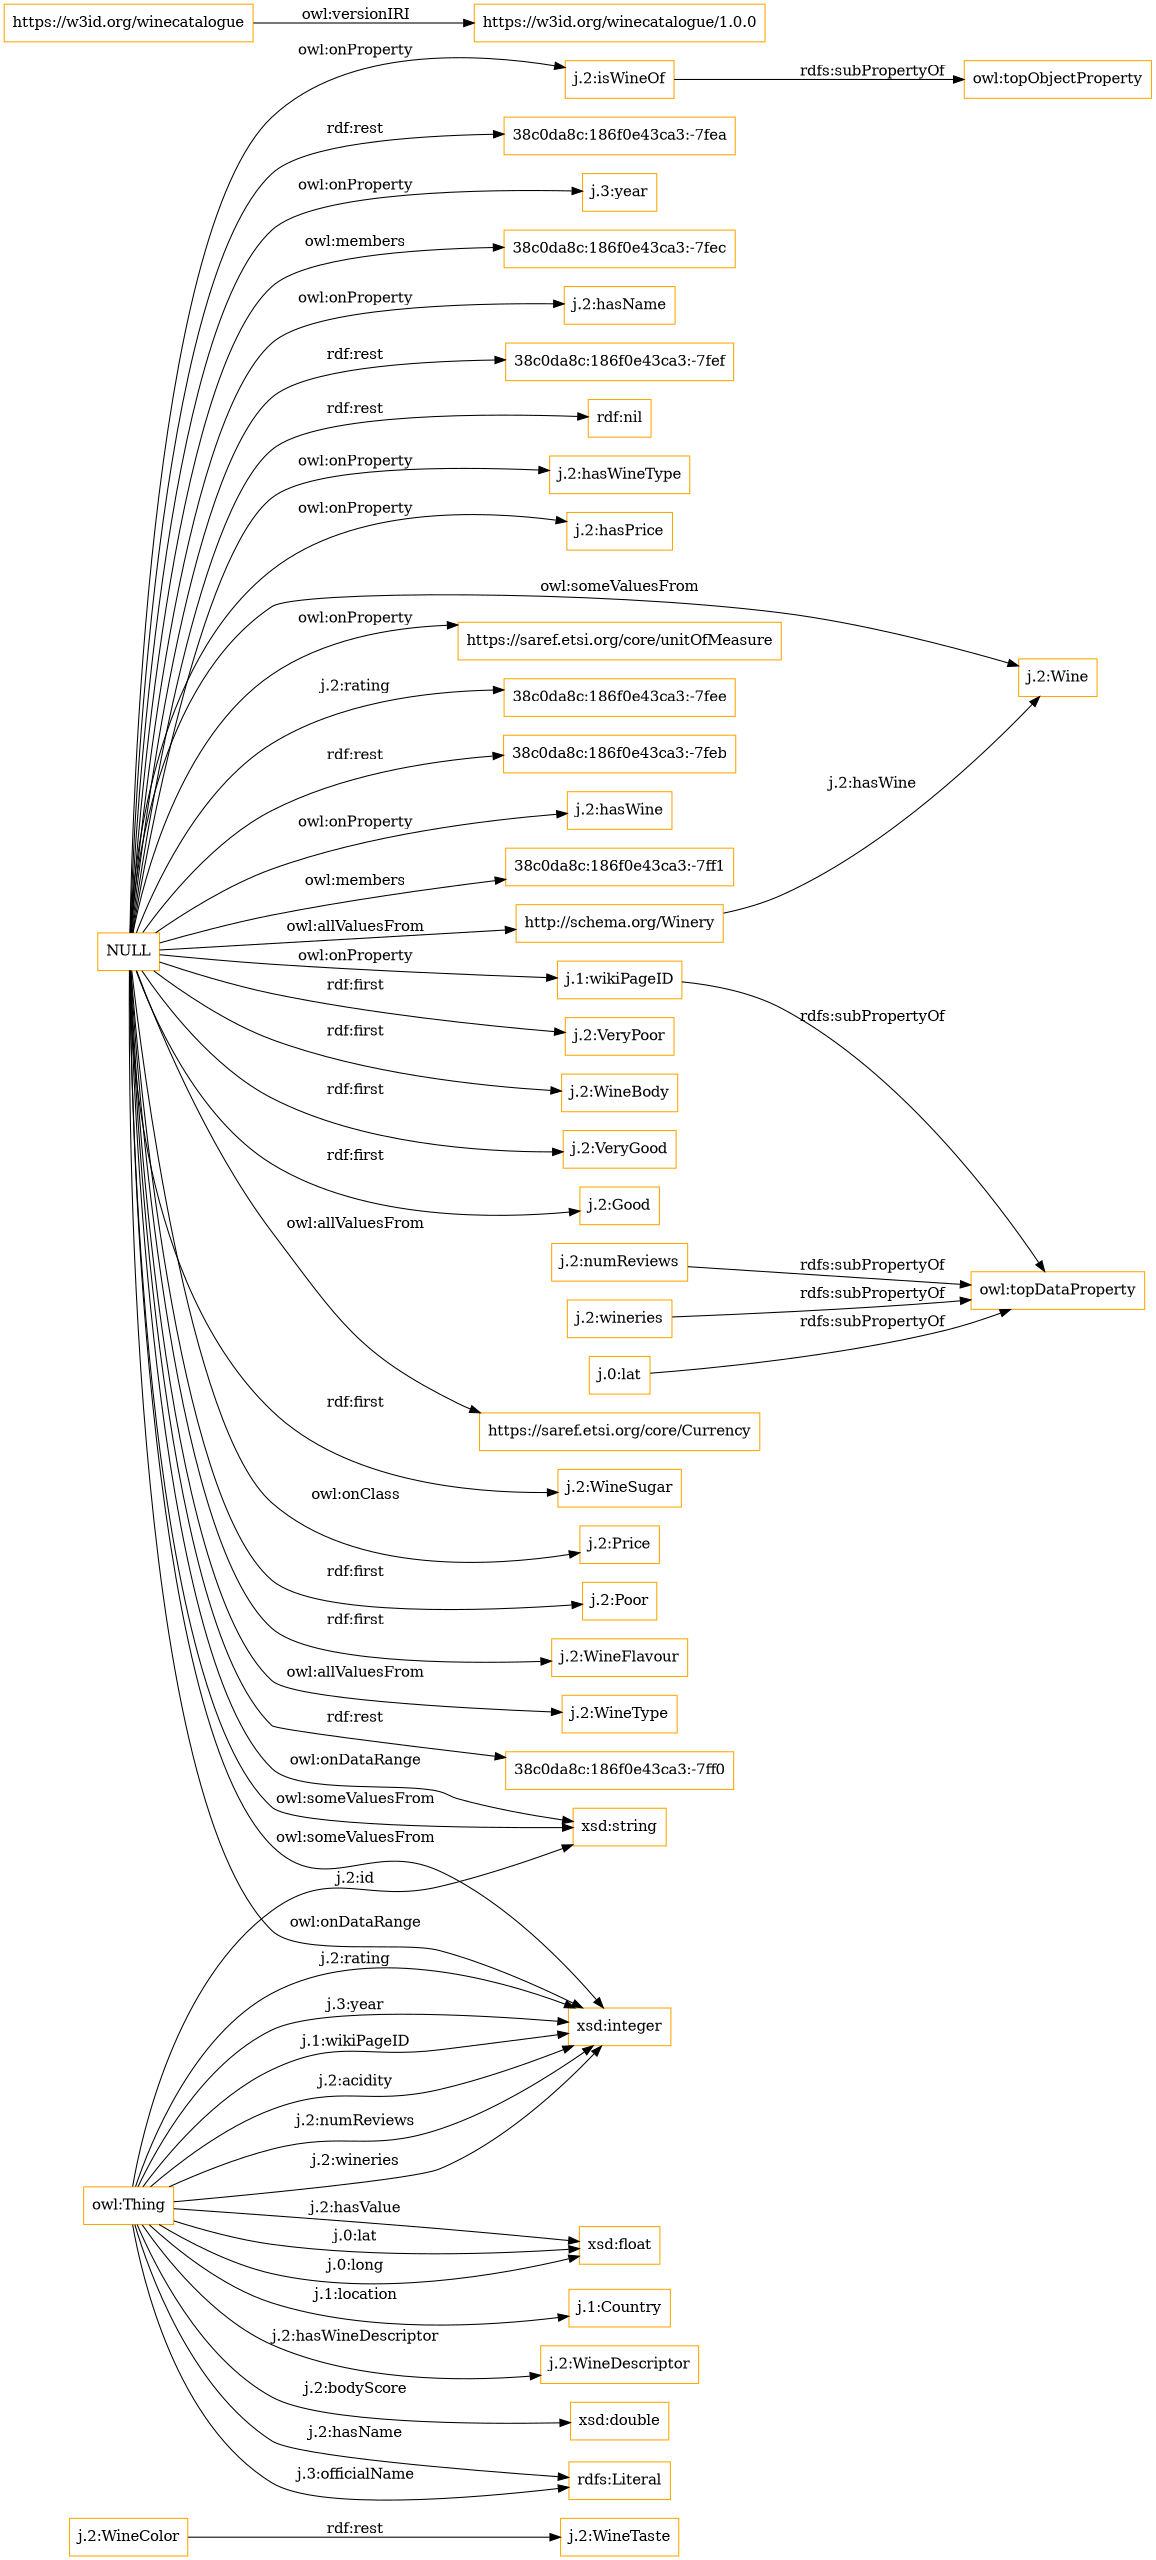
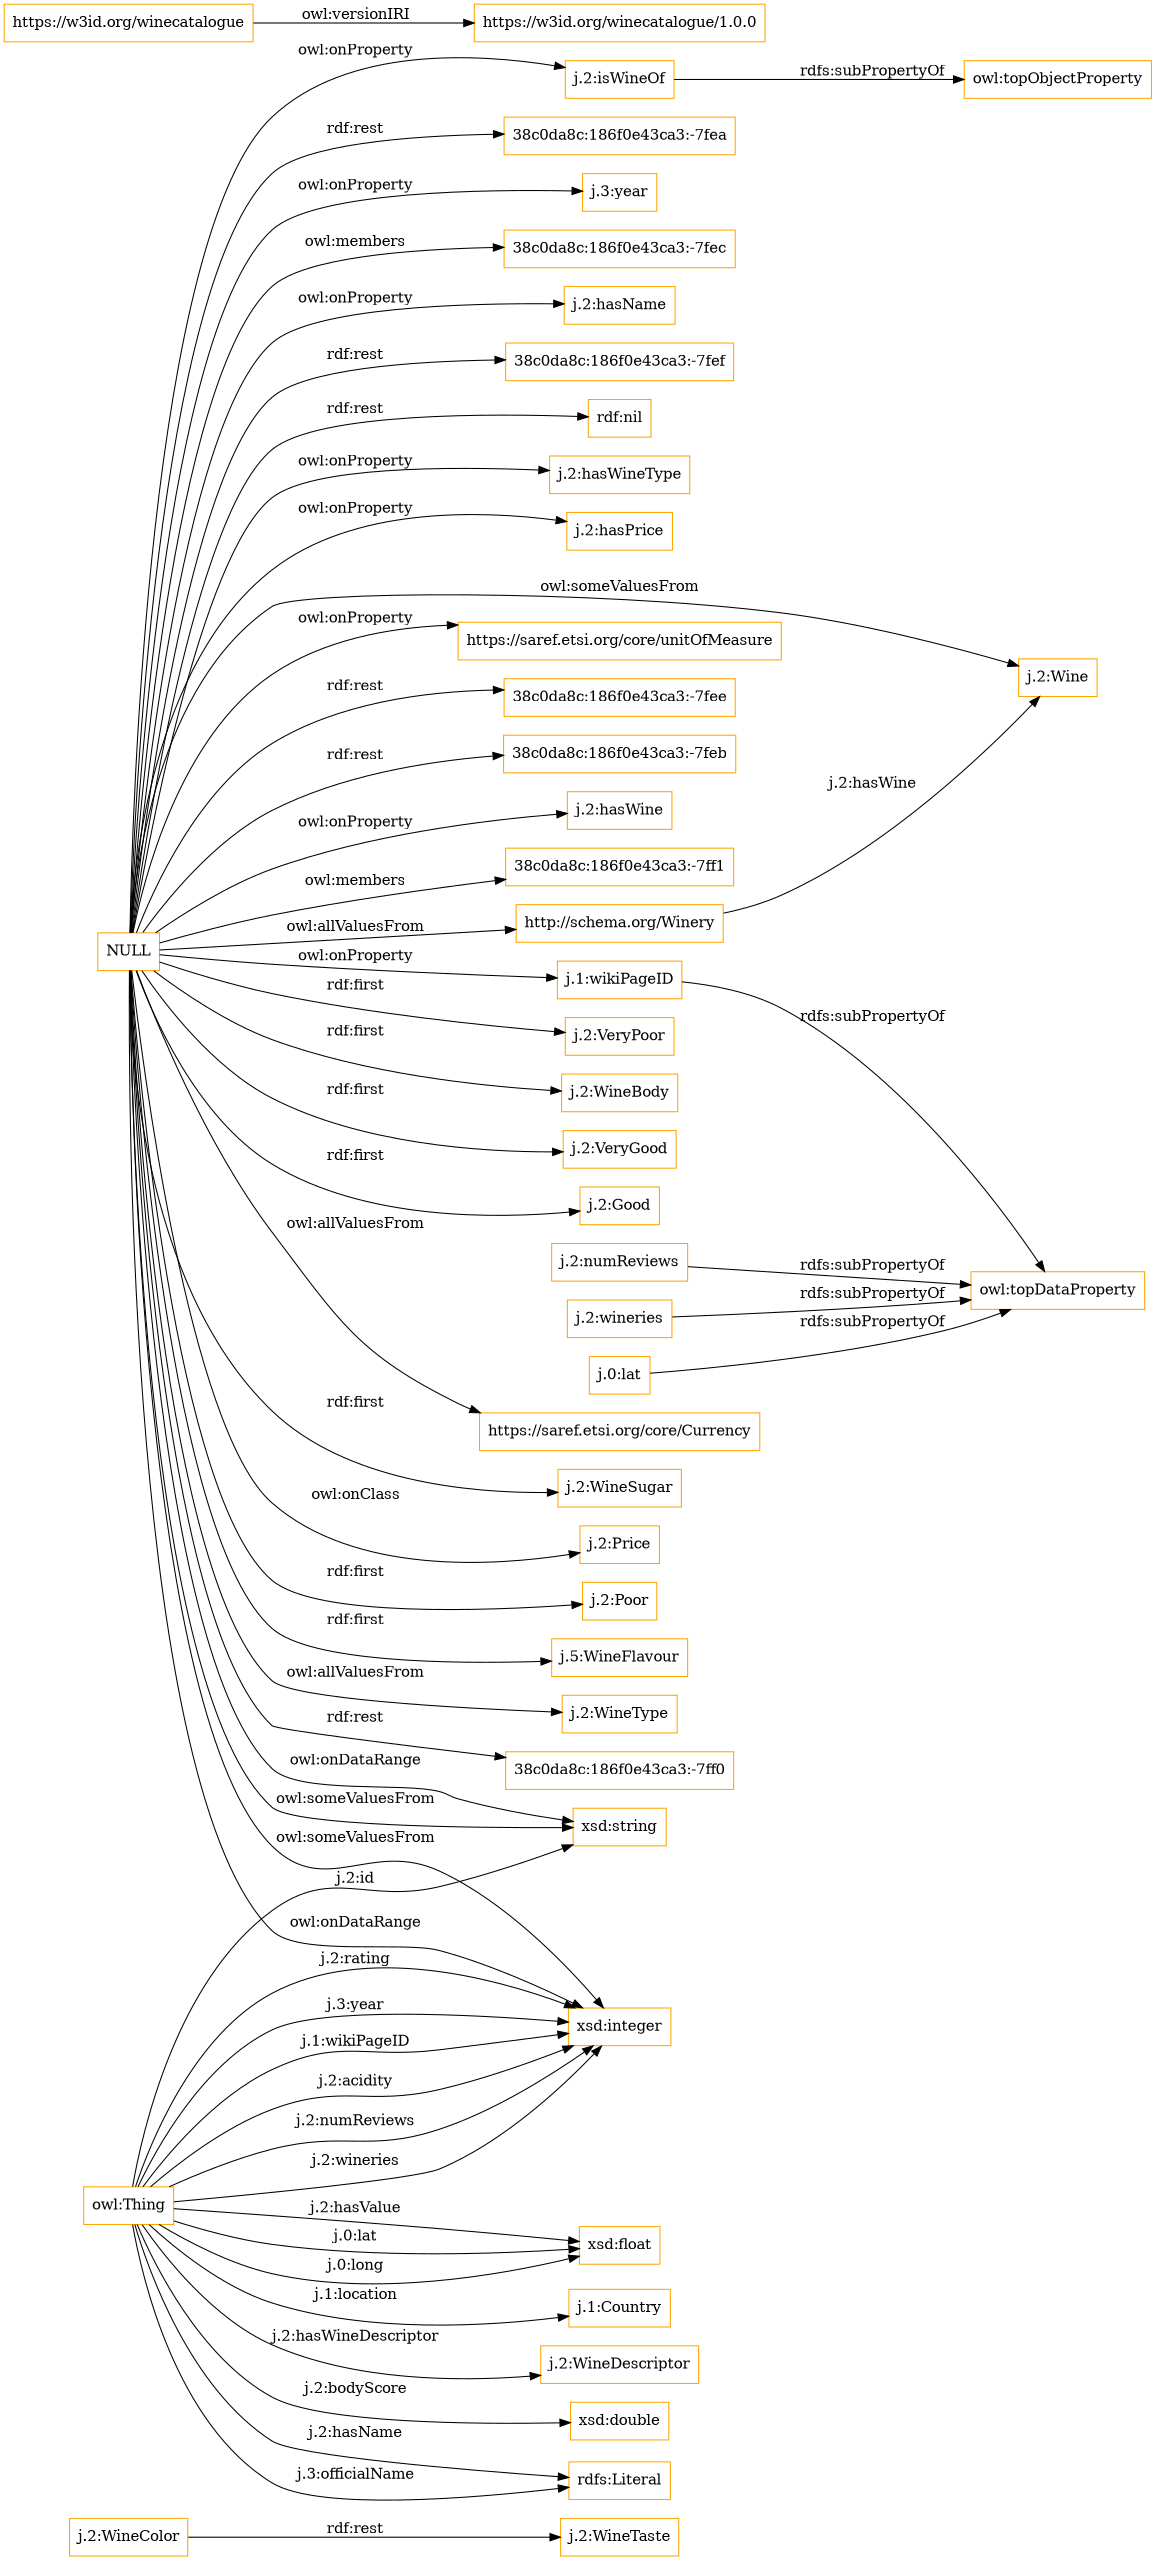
(356, 687) -> (356, 687)
(620, 1658) -> (620, 1658)
